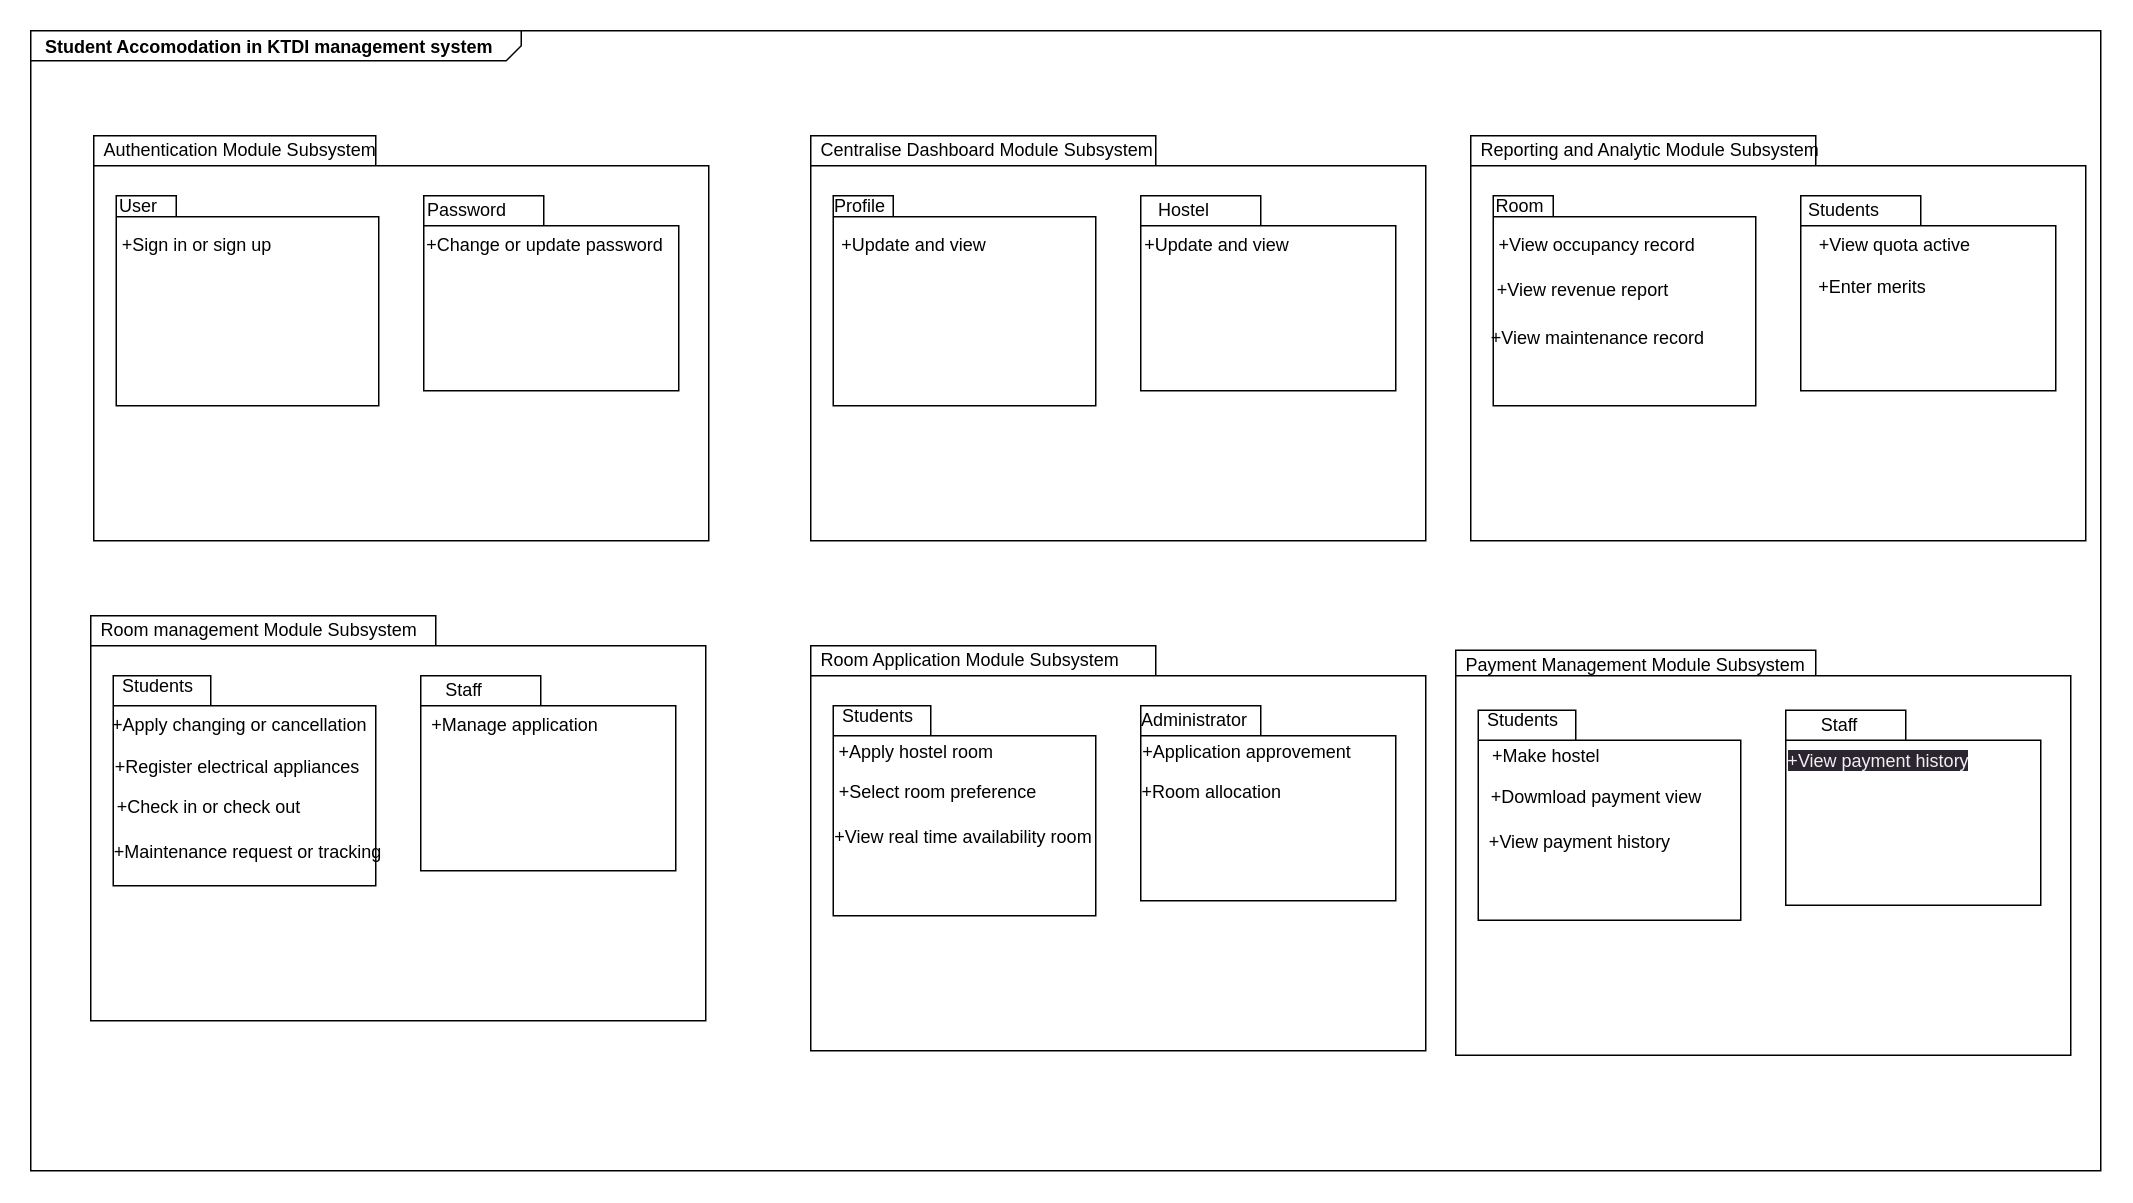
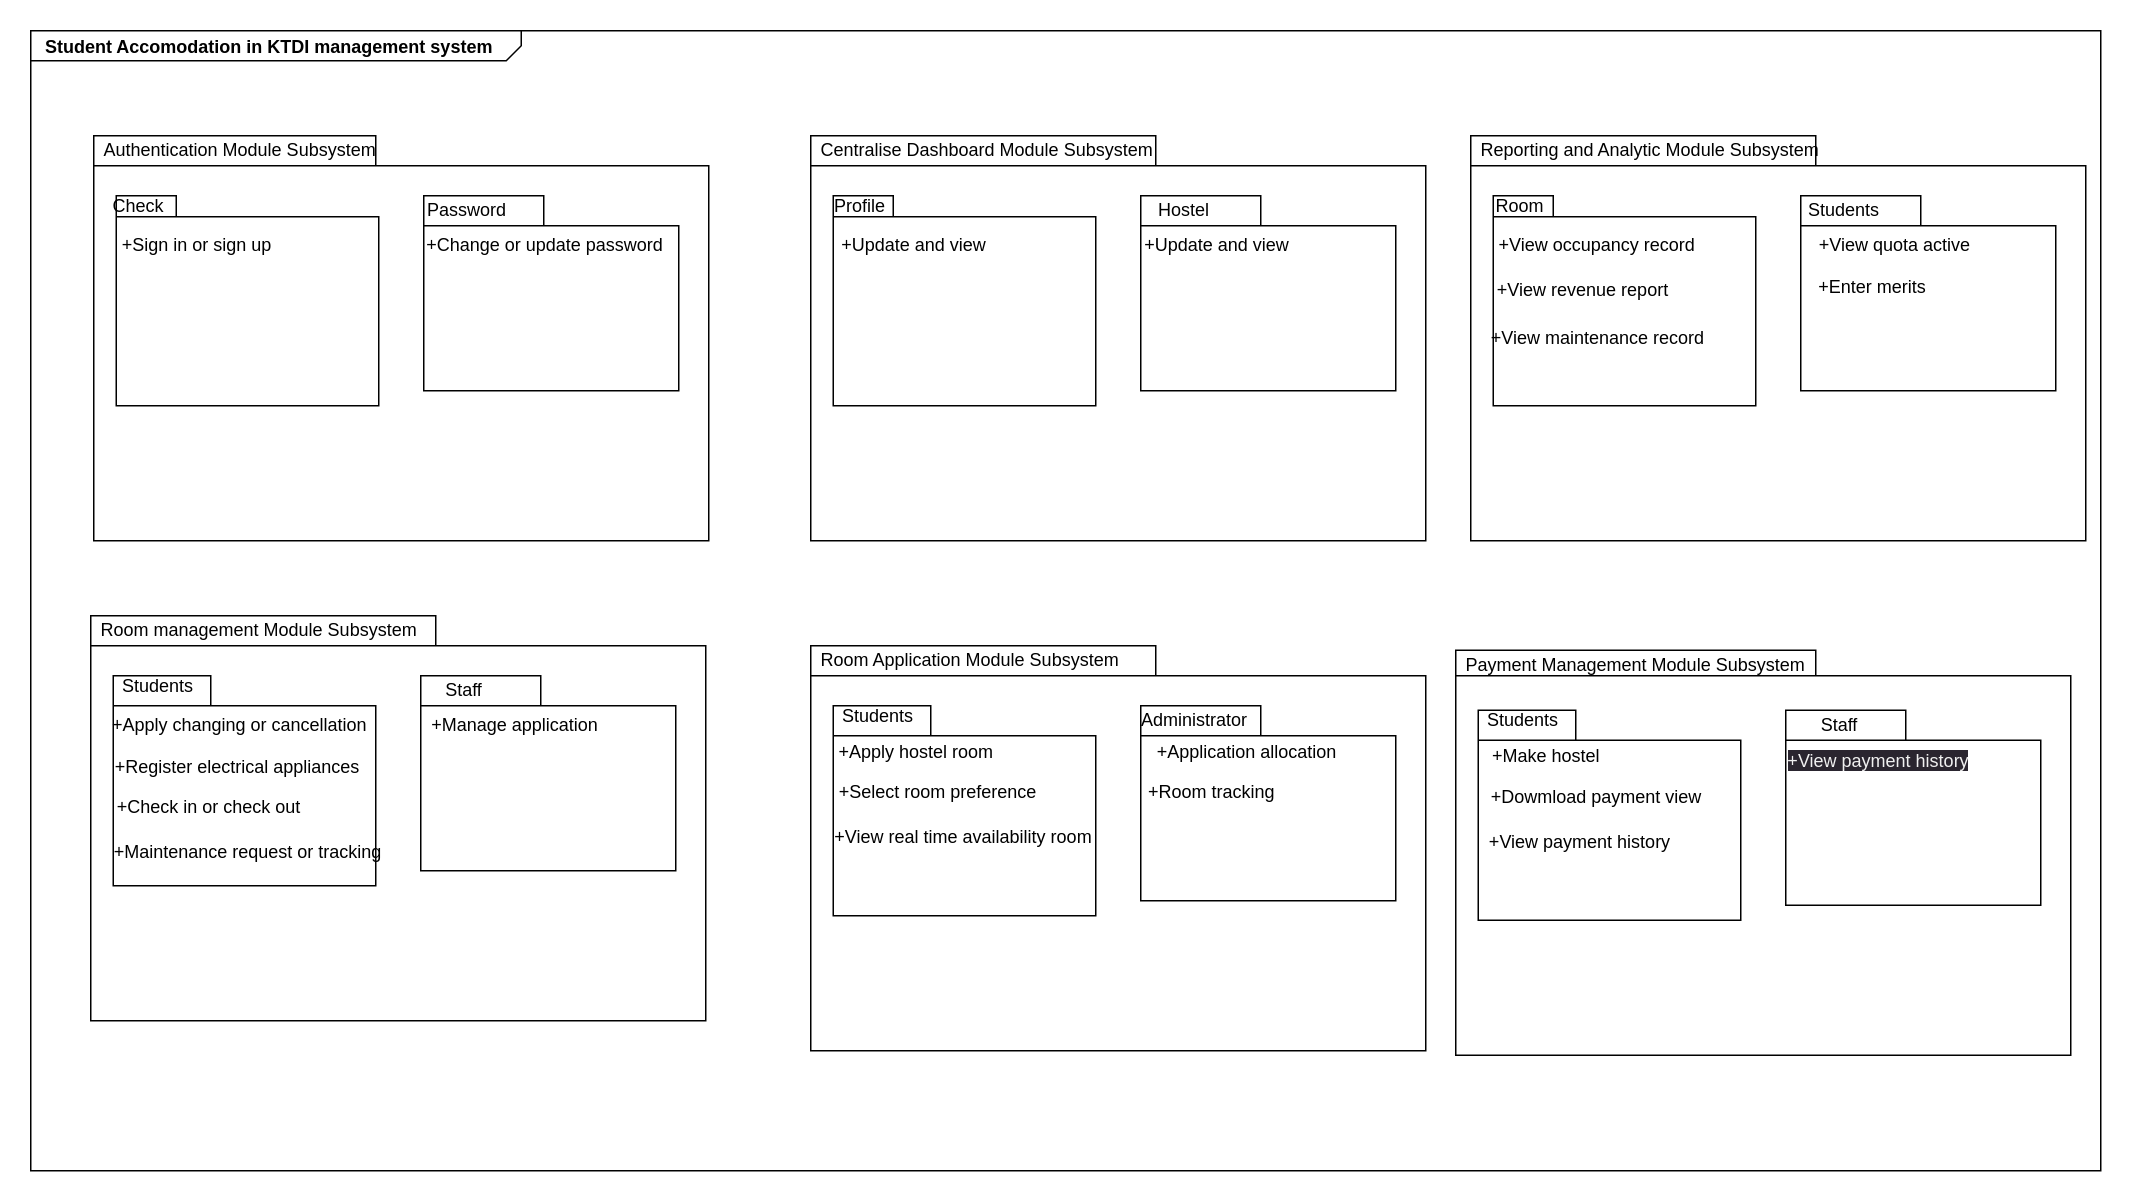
(139, 206) -> (139, 206)
(1247, 752) -> (1247, 752)
(1212, 793) -> (1212, 793)
